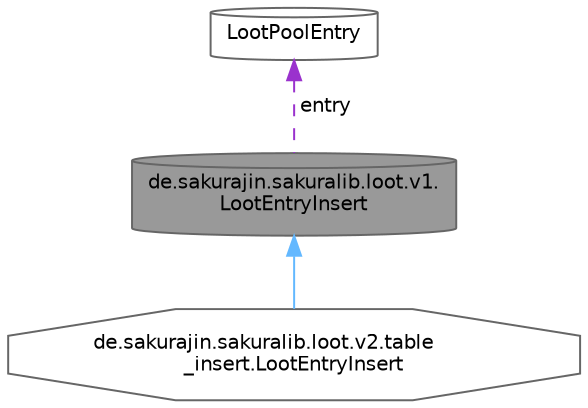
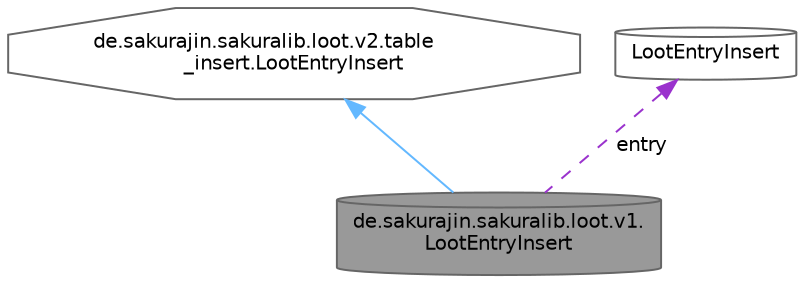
(294, 34) -> (706, 54)
(294, 283) -> (407, 153)
